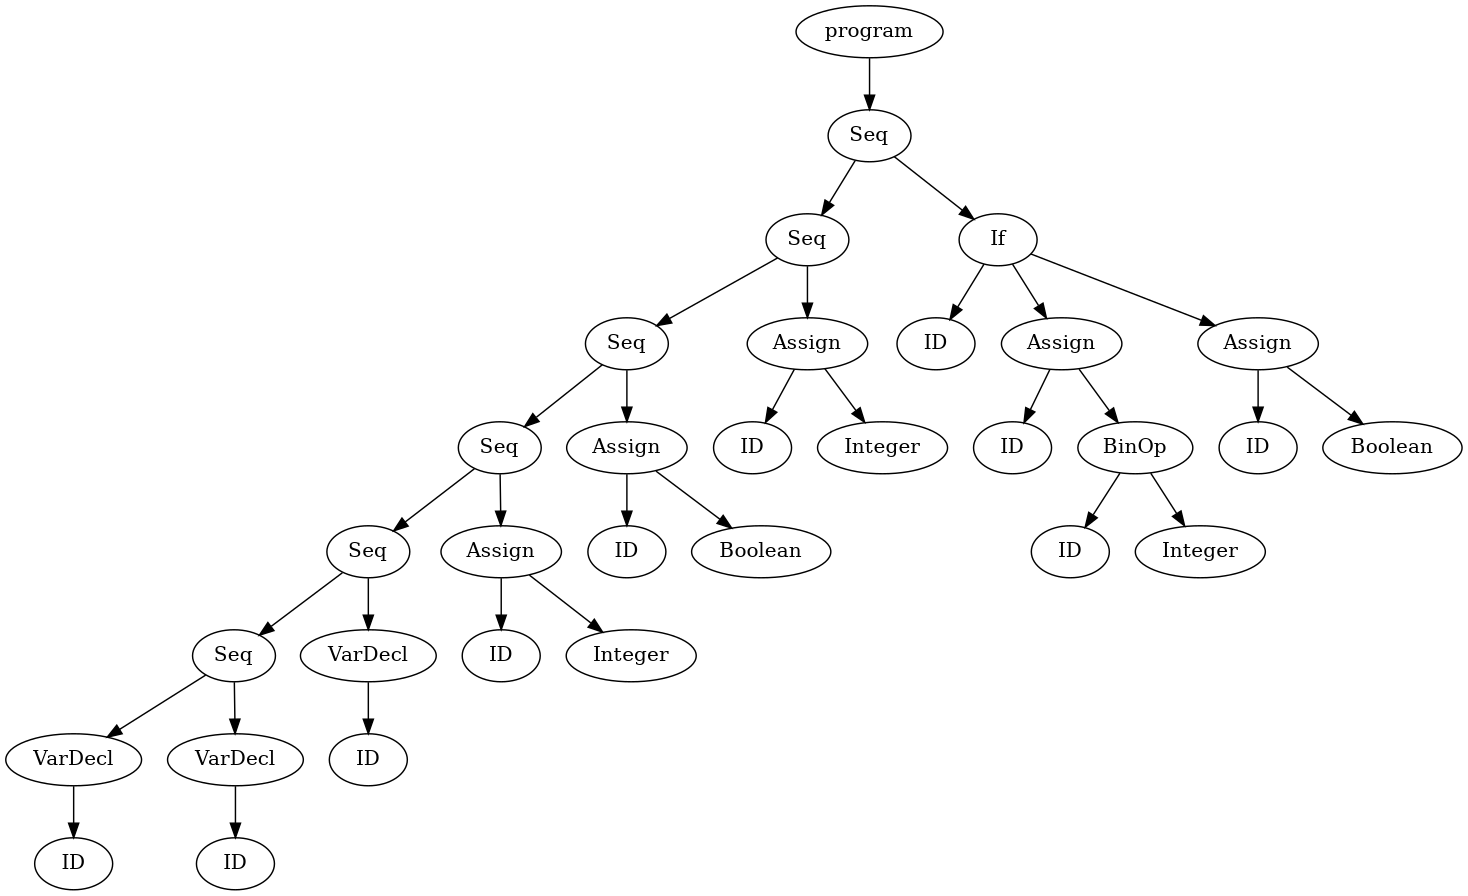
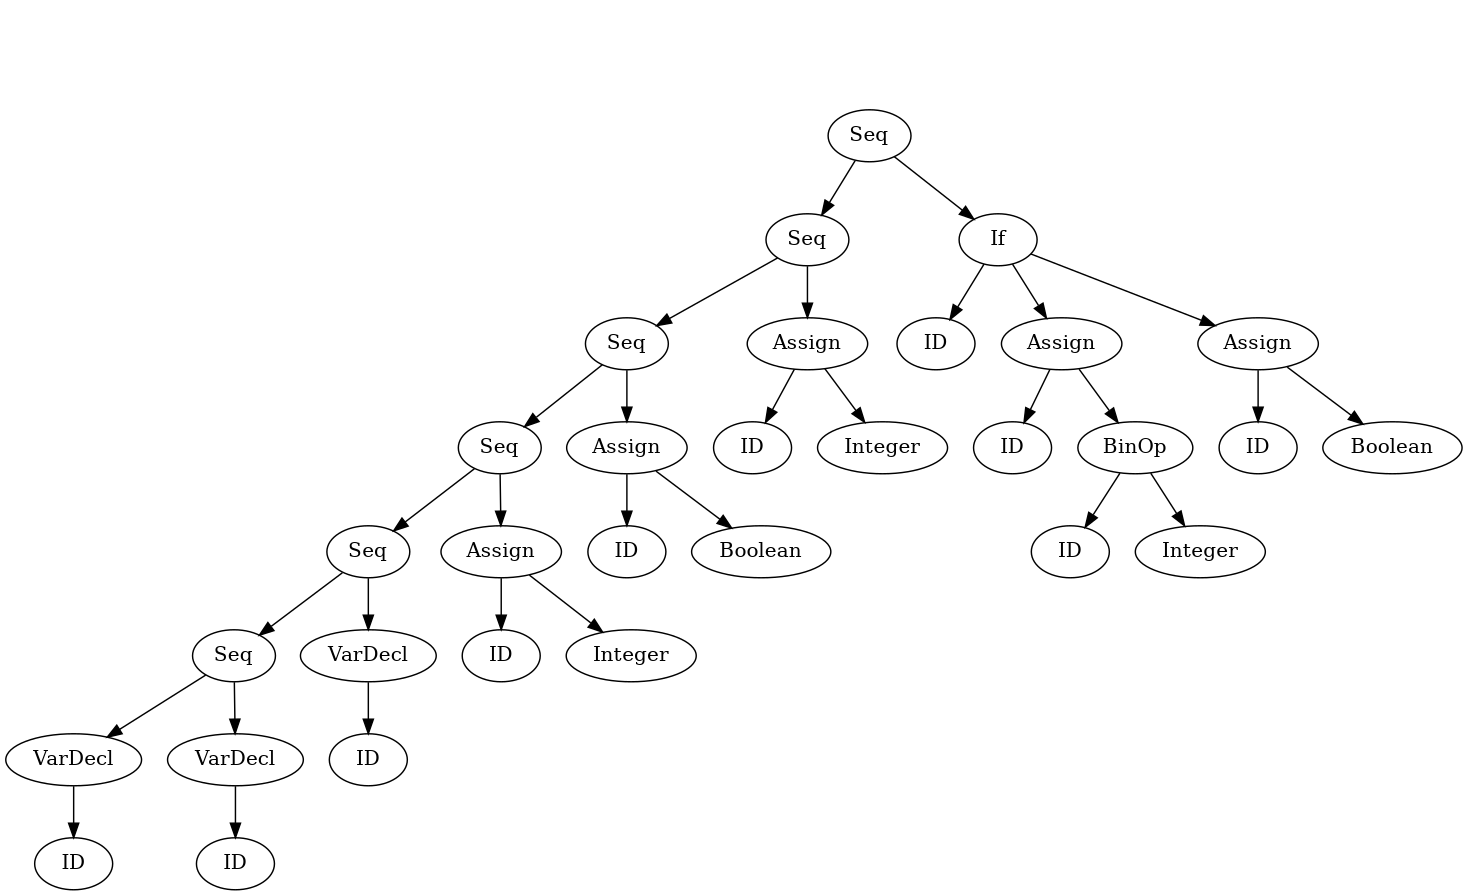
(870, 32) -> none
